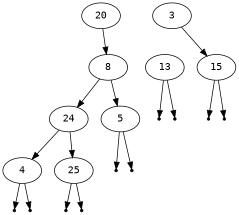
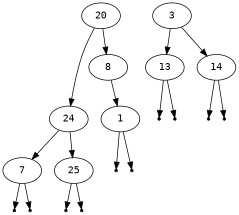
none -> (169, 38)
(216, 67) -> (216, 67)
(91, 90) -> (80, 62)
(120, 119) -> (120, 119)
(22, 171) -> (22, 171)
